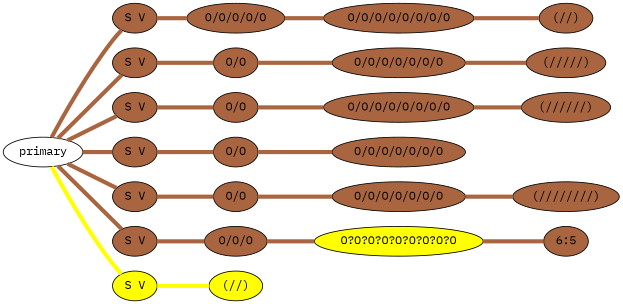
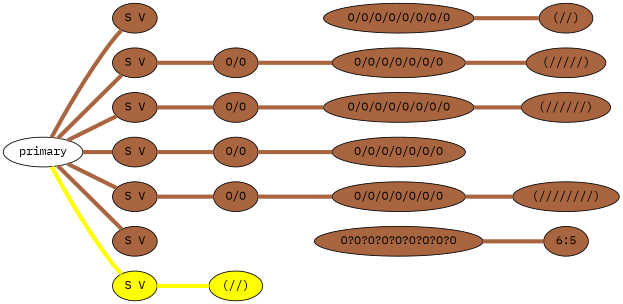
(236, 18) -> none
(236, 241) -> none
(399, 241) -> (399, 241)
